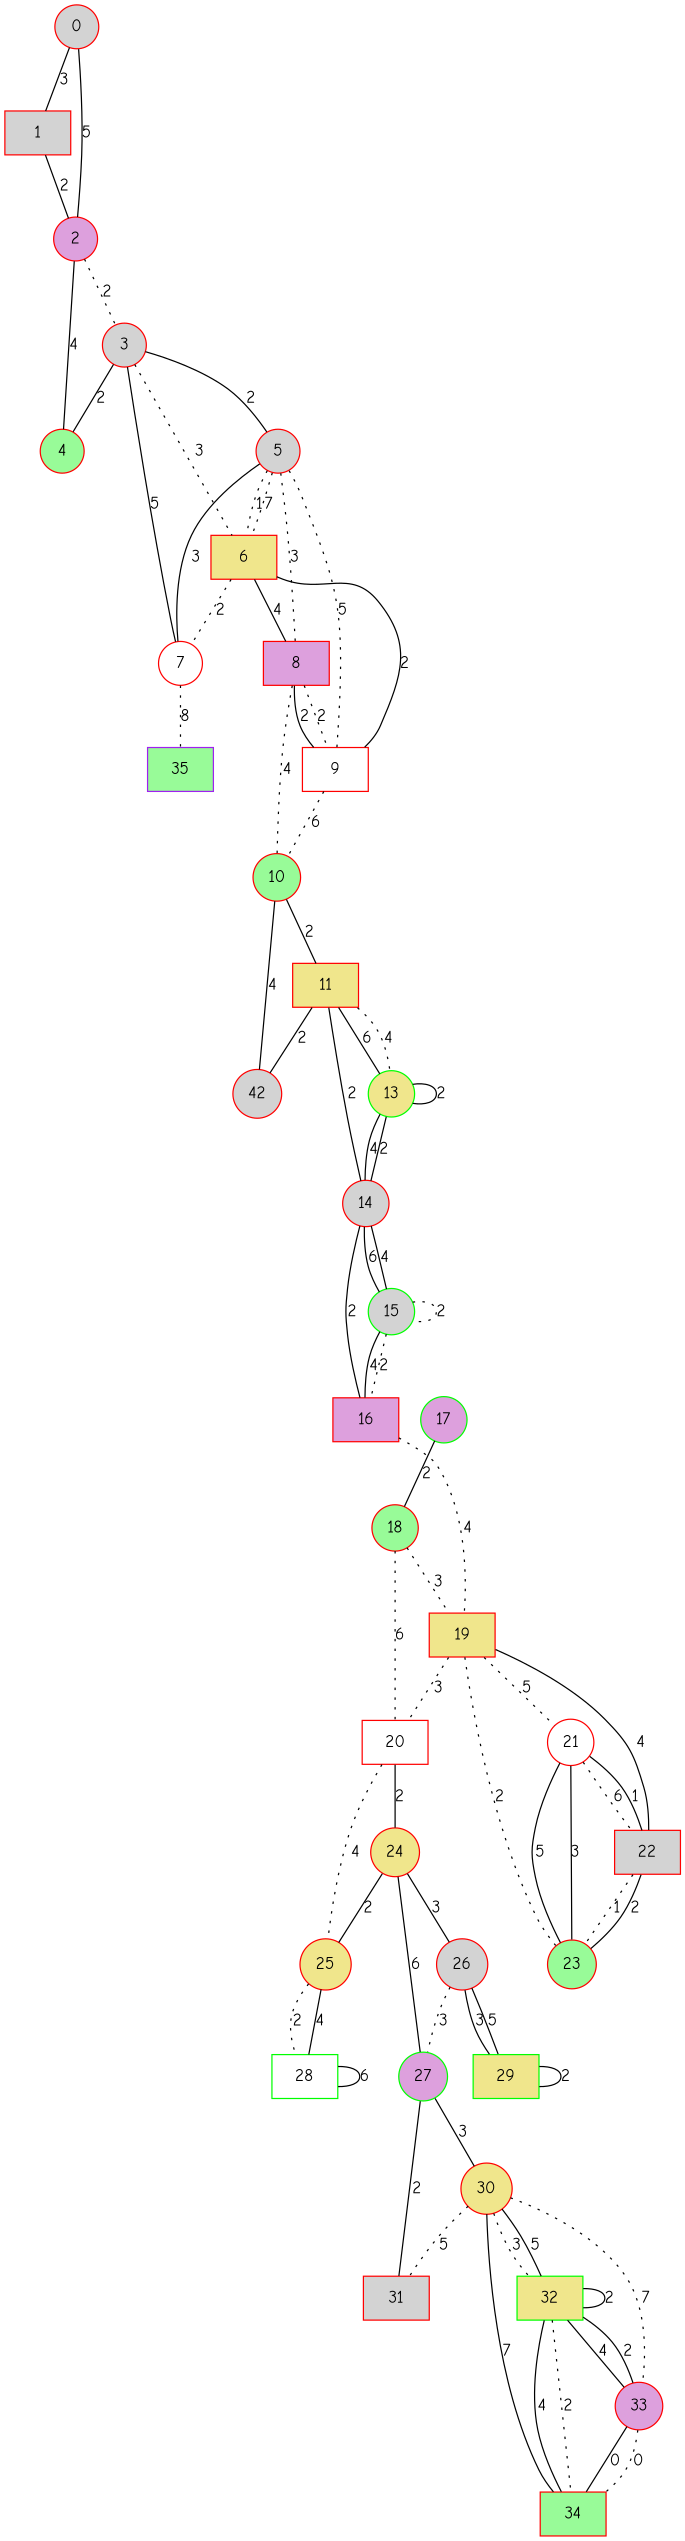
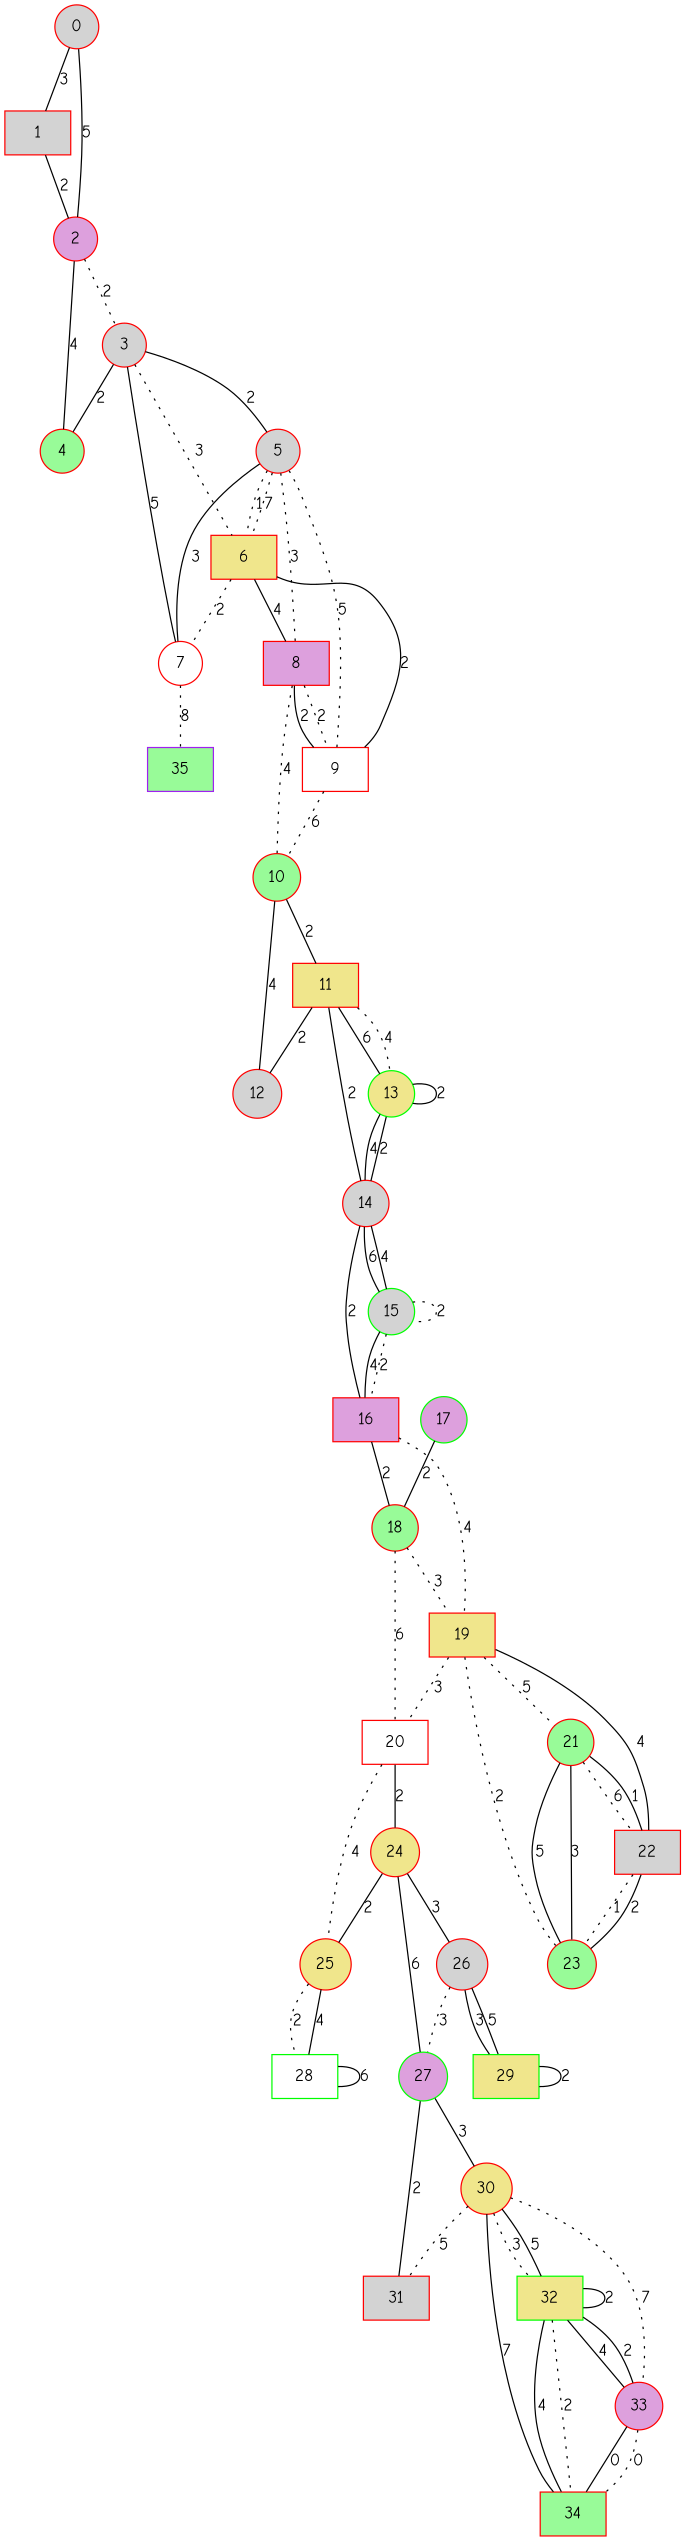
(257, 1094) -> (257, 1094)
none -> (380, 1474)
(571, 1742) -> (571, 1742)
